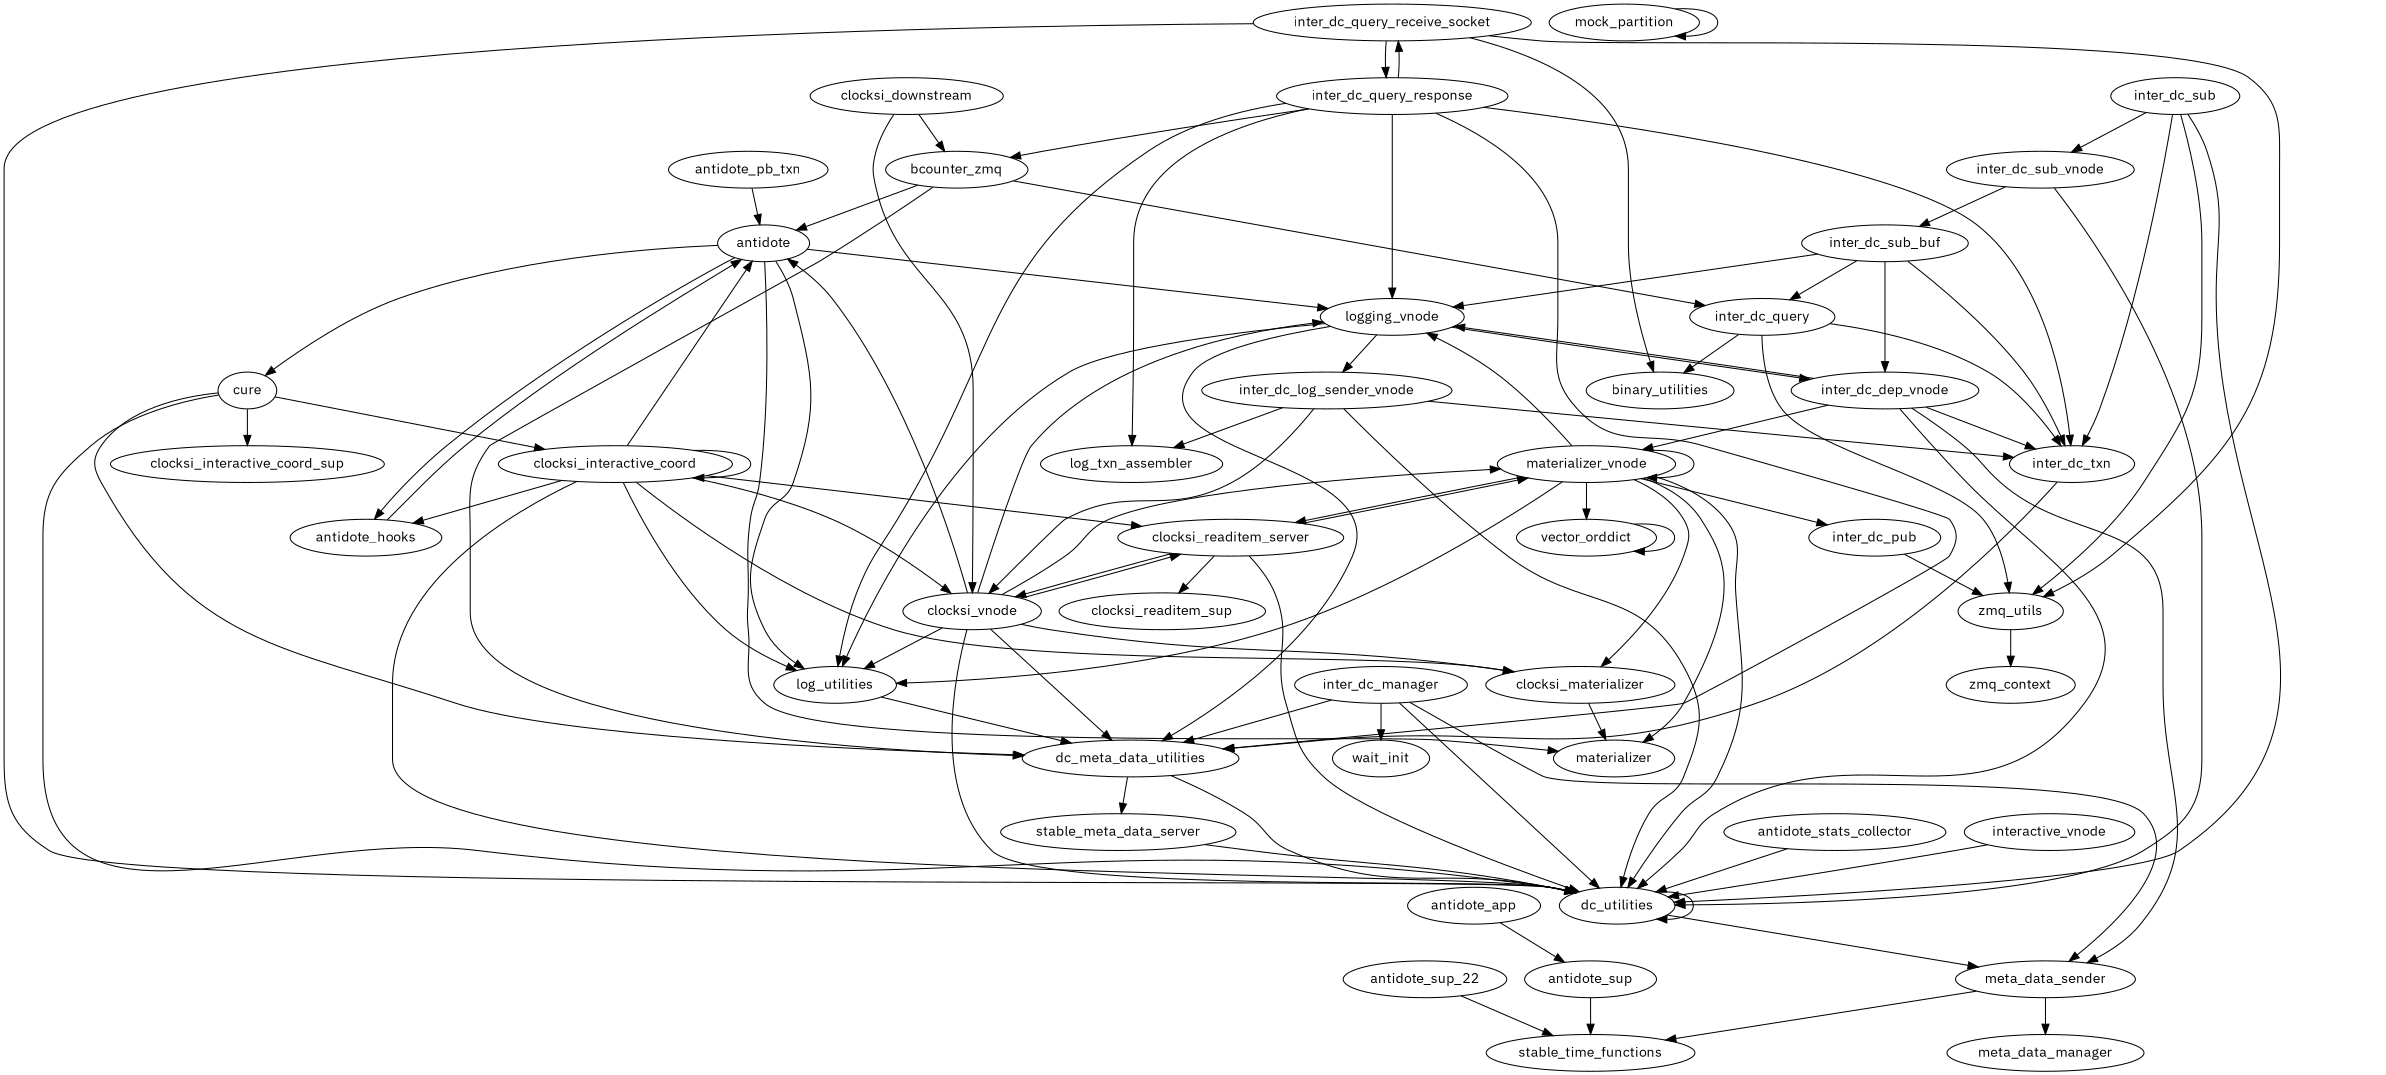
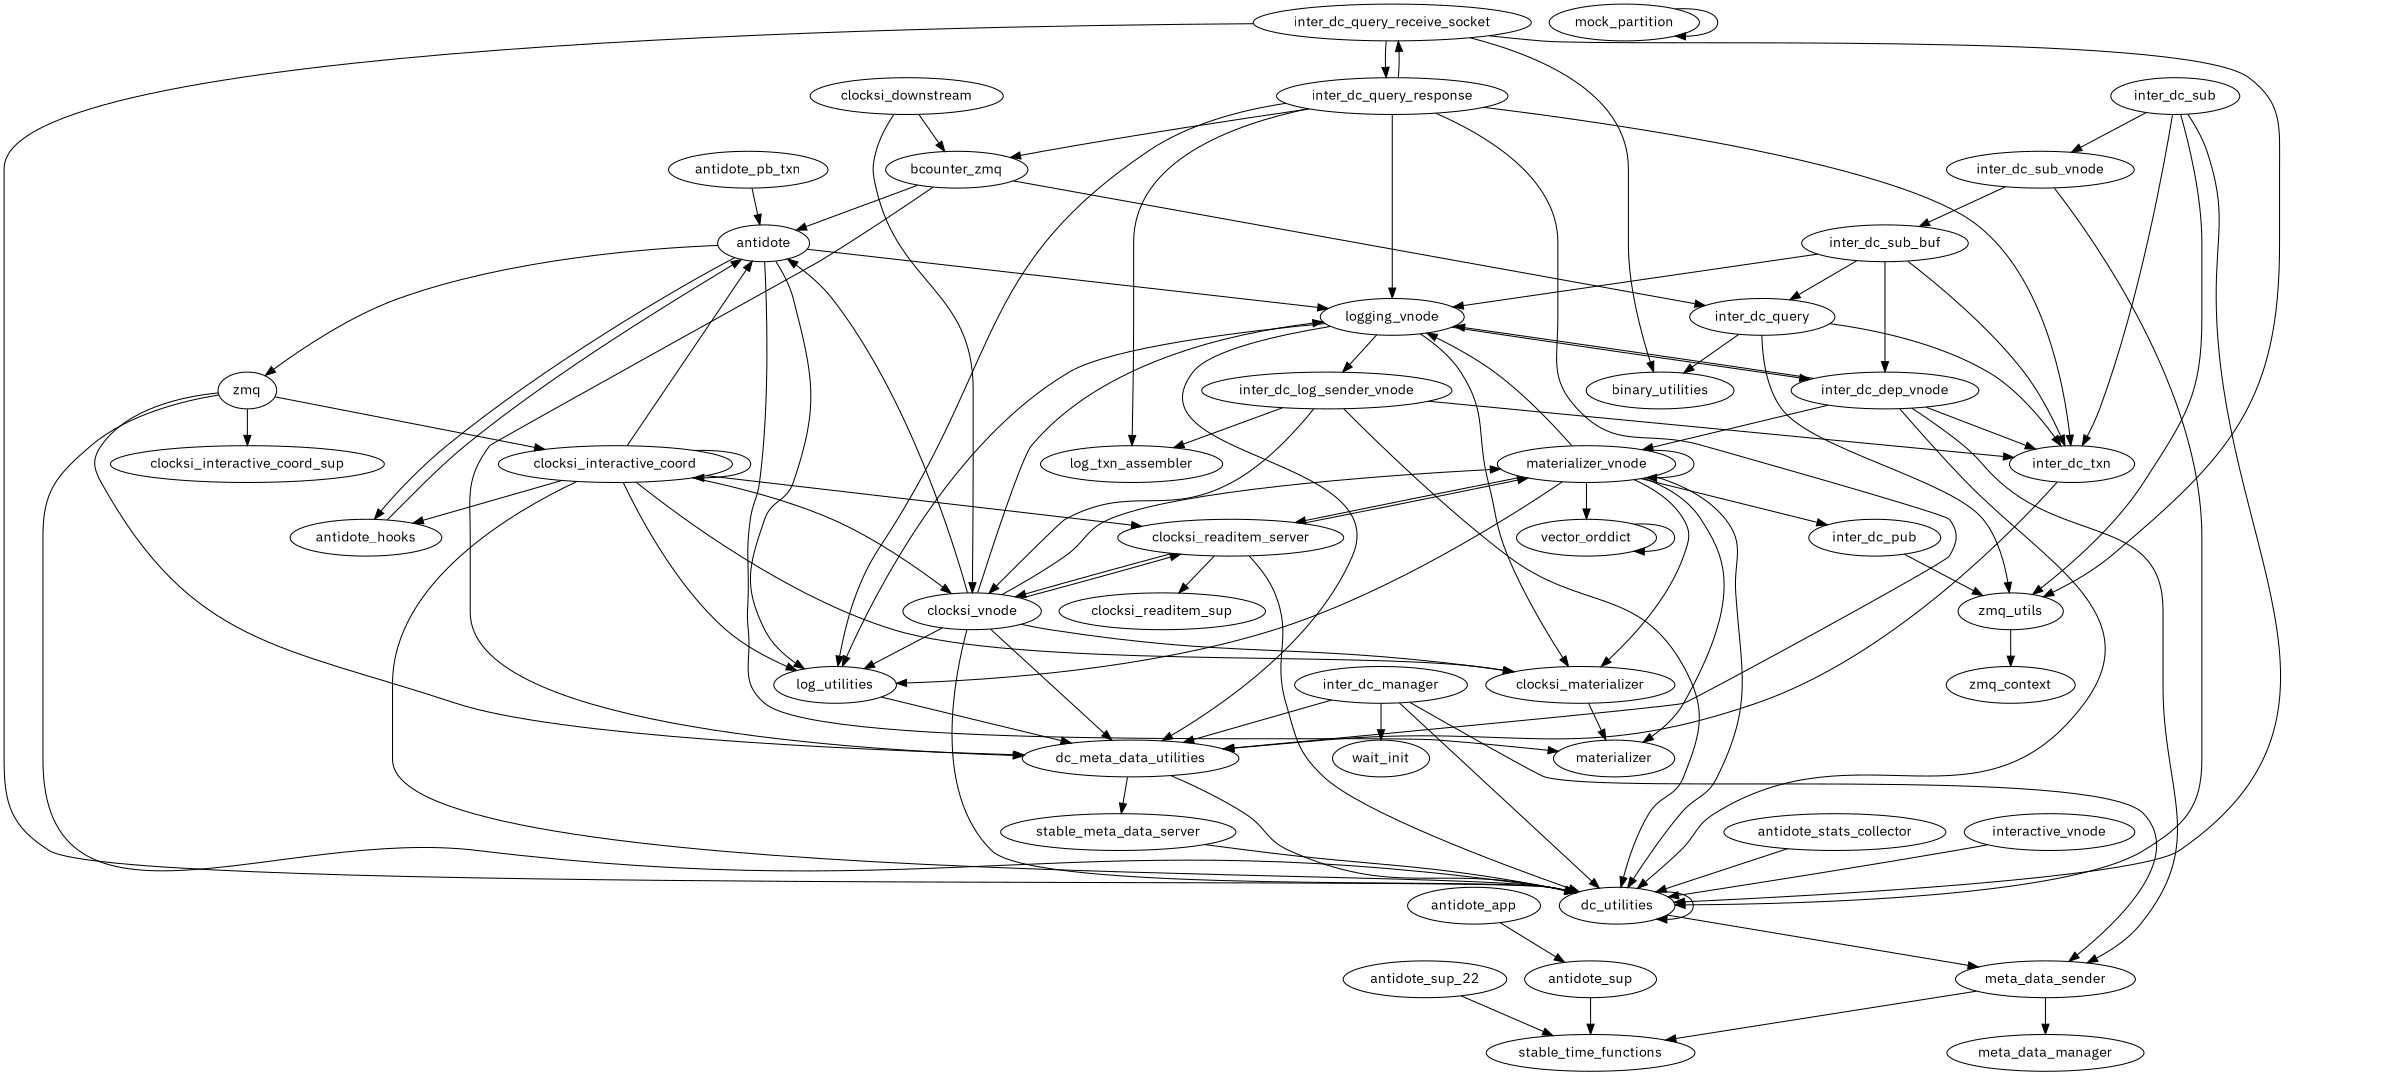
(247, 390) -> (247, 390)
none -> (1491, 493)
